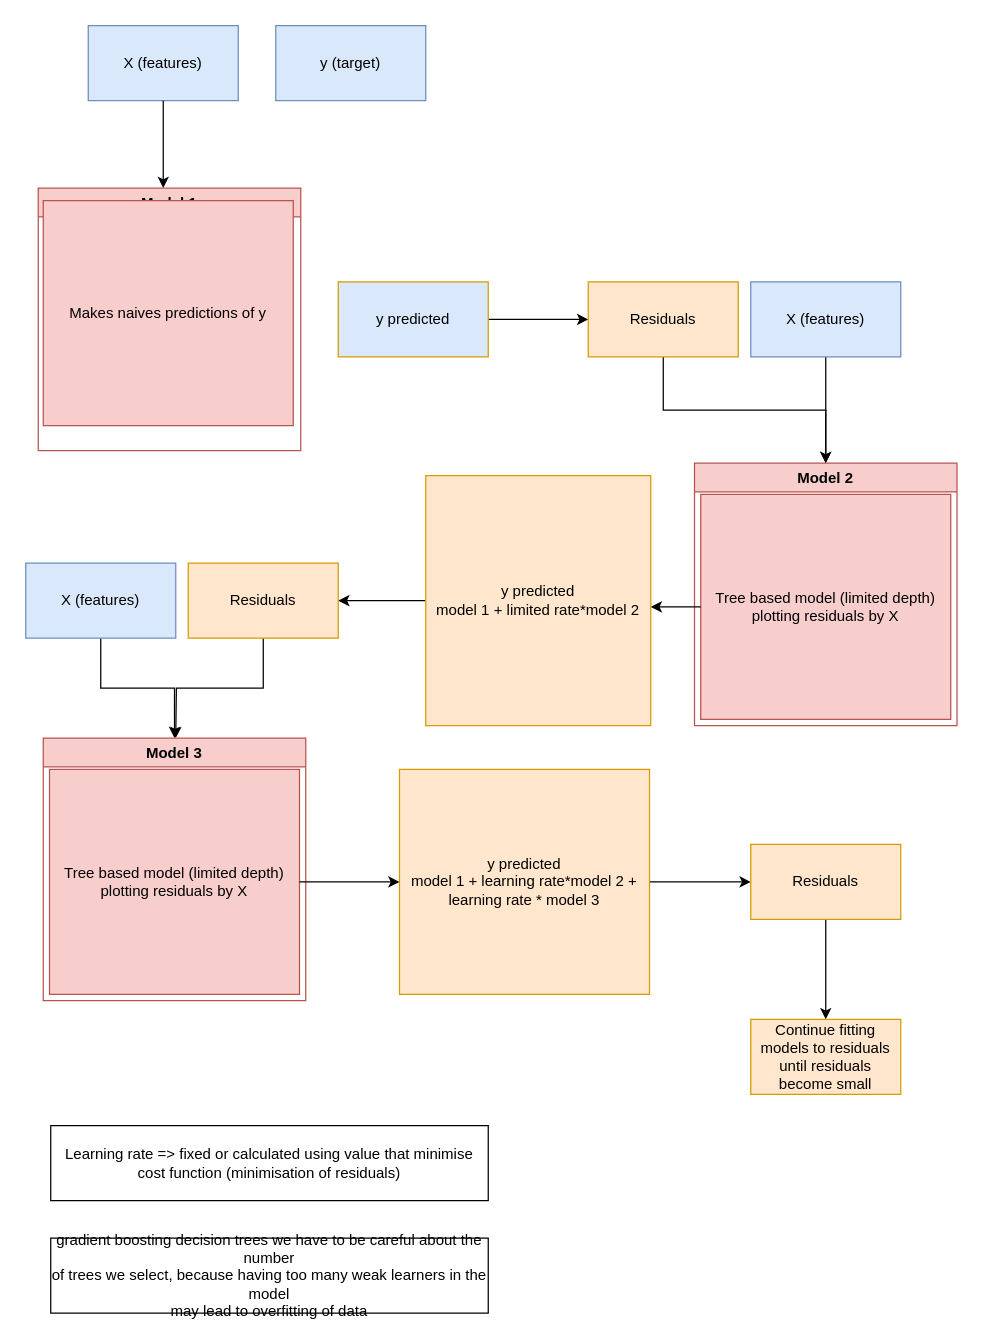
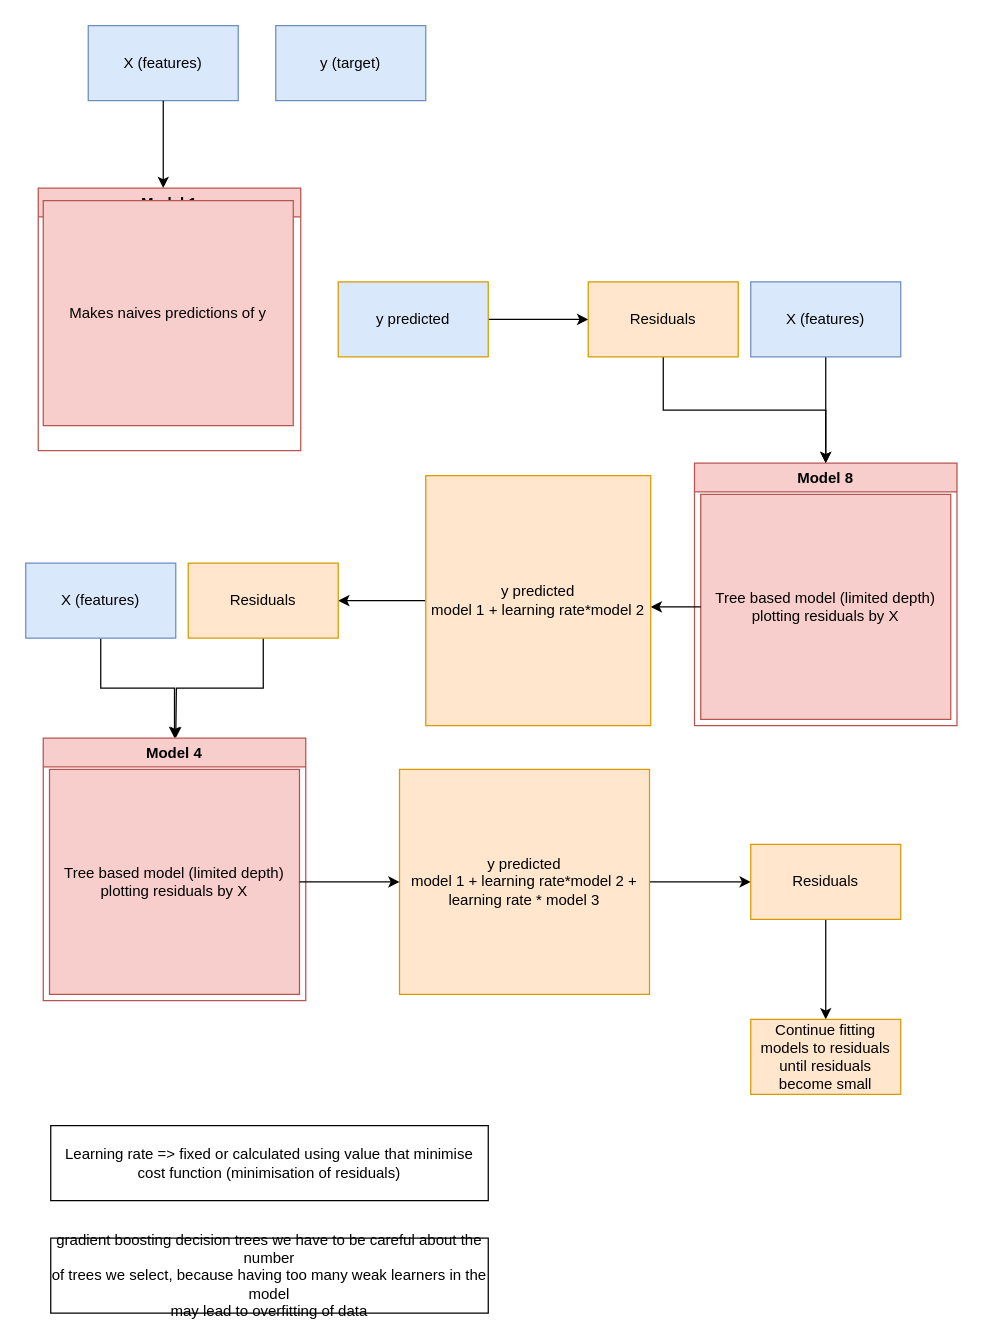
(825, 478) -> (825, 478)
(538, 601) -> (538, 601)
(174, 753) -> (174, 753)
